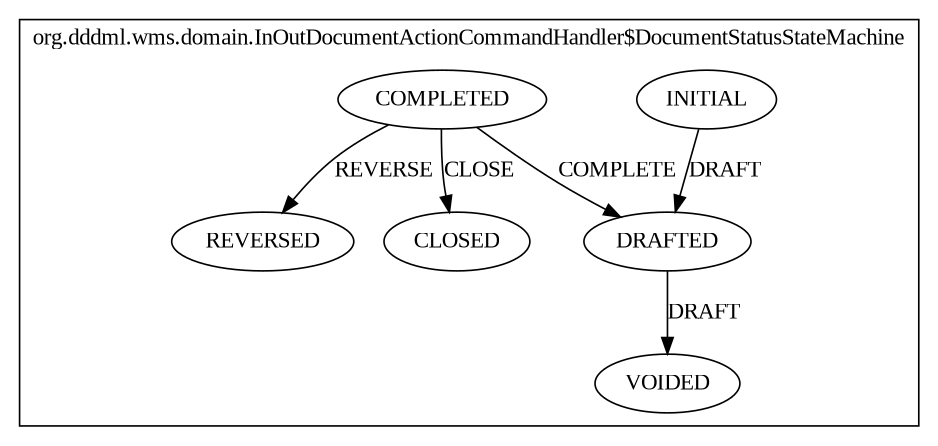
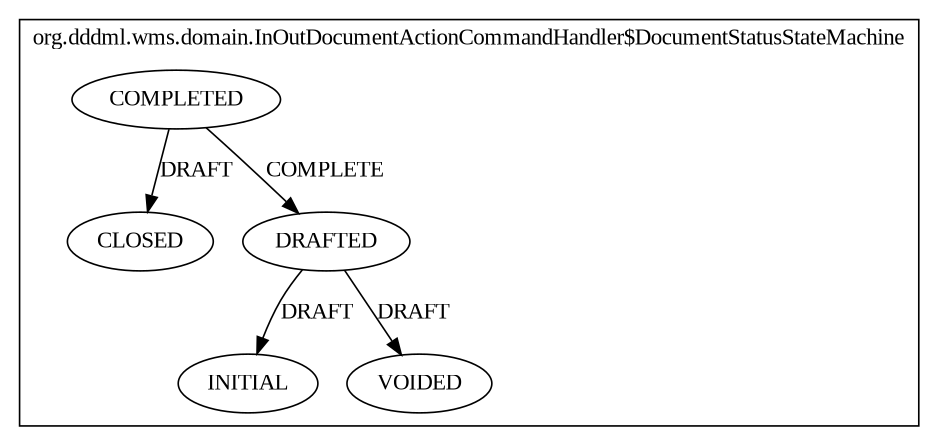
(689, 163) -> (280, 302)
(479, 171) -> (197, 171)
(263, 242) -> none
